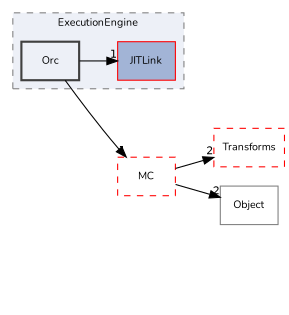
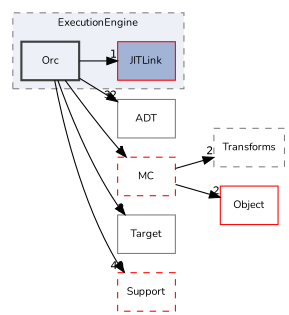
none -> (147, 119)
(249, 148) -> (249, 148)
(249, 205) -> (249, 205)
none -> (147, 234)
none -> (147, 292)
